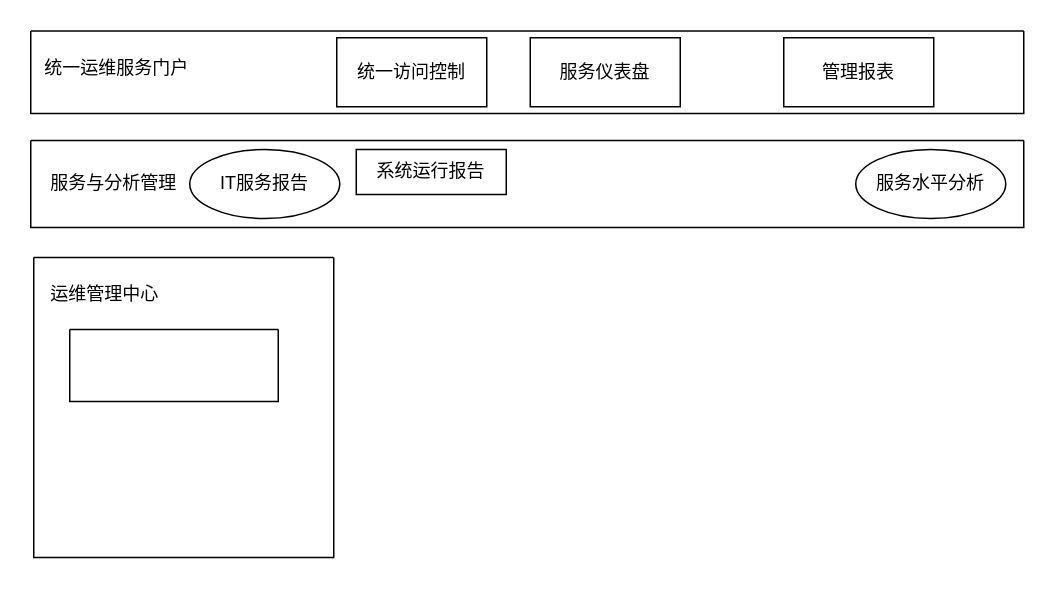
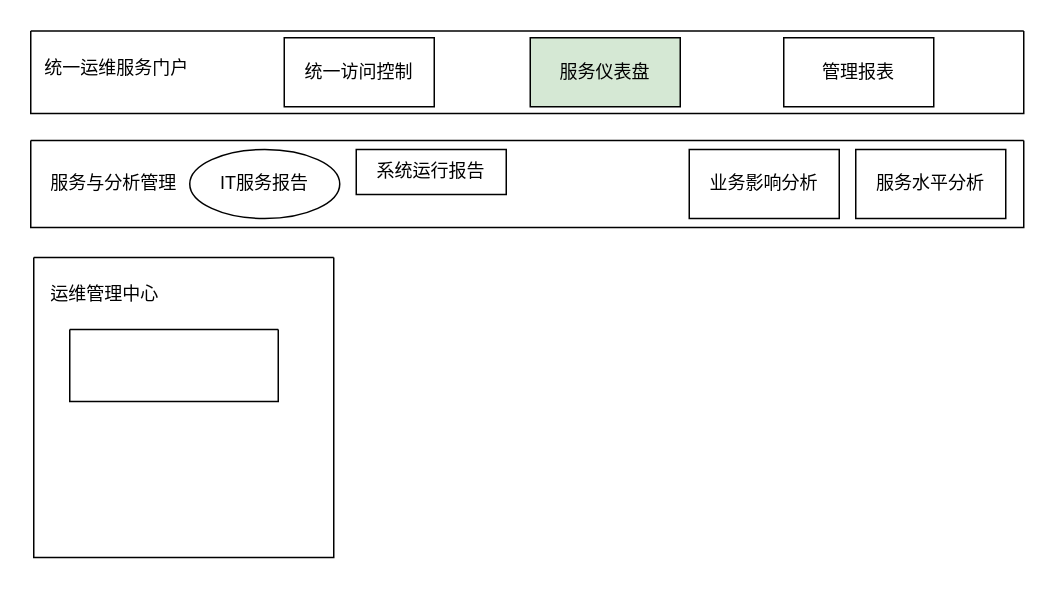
(412, 72) -> (359, 72)
(605, 72) -> (605, 72)
none -> (764, 184)
(931, 184) -> (931, 184)
